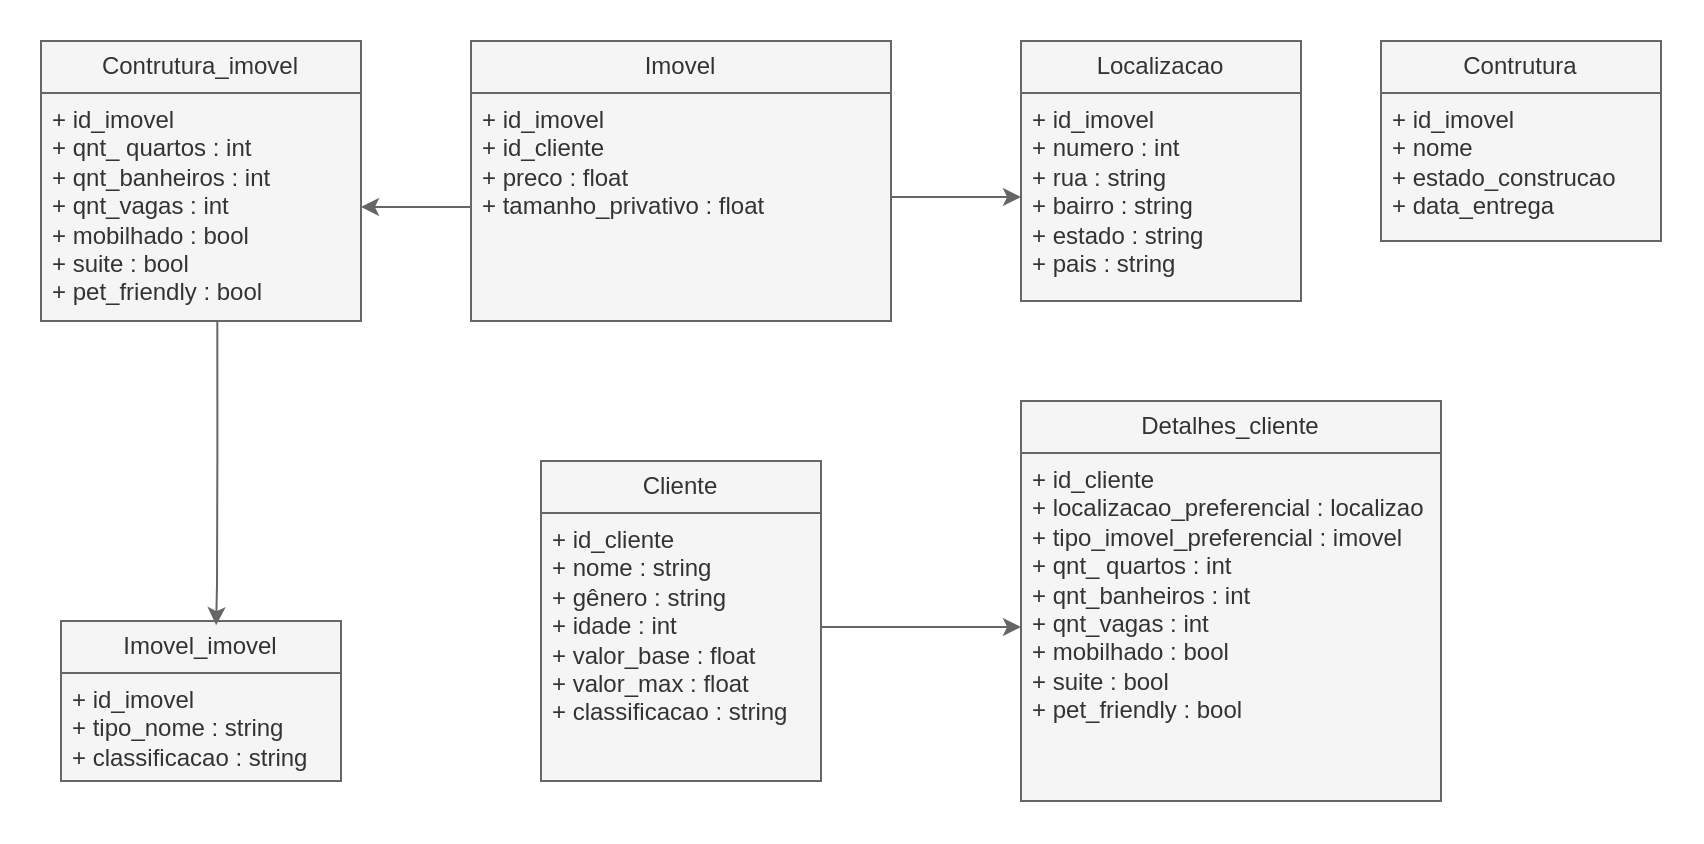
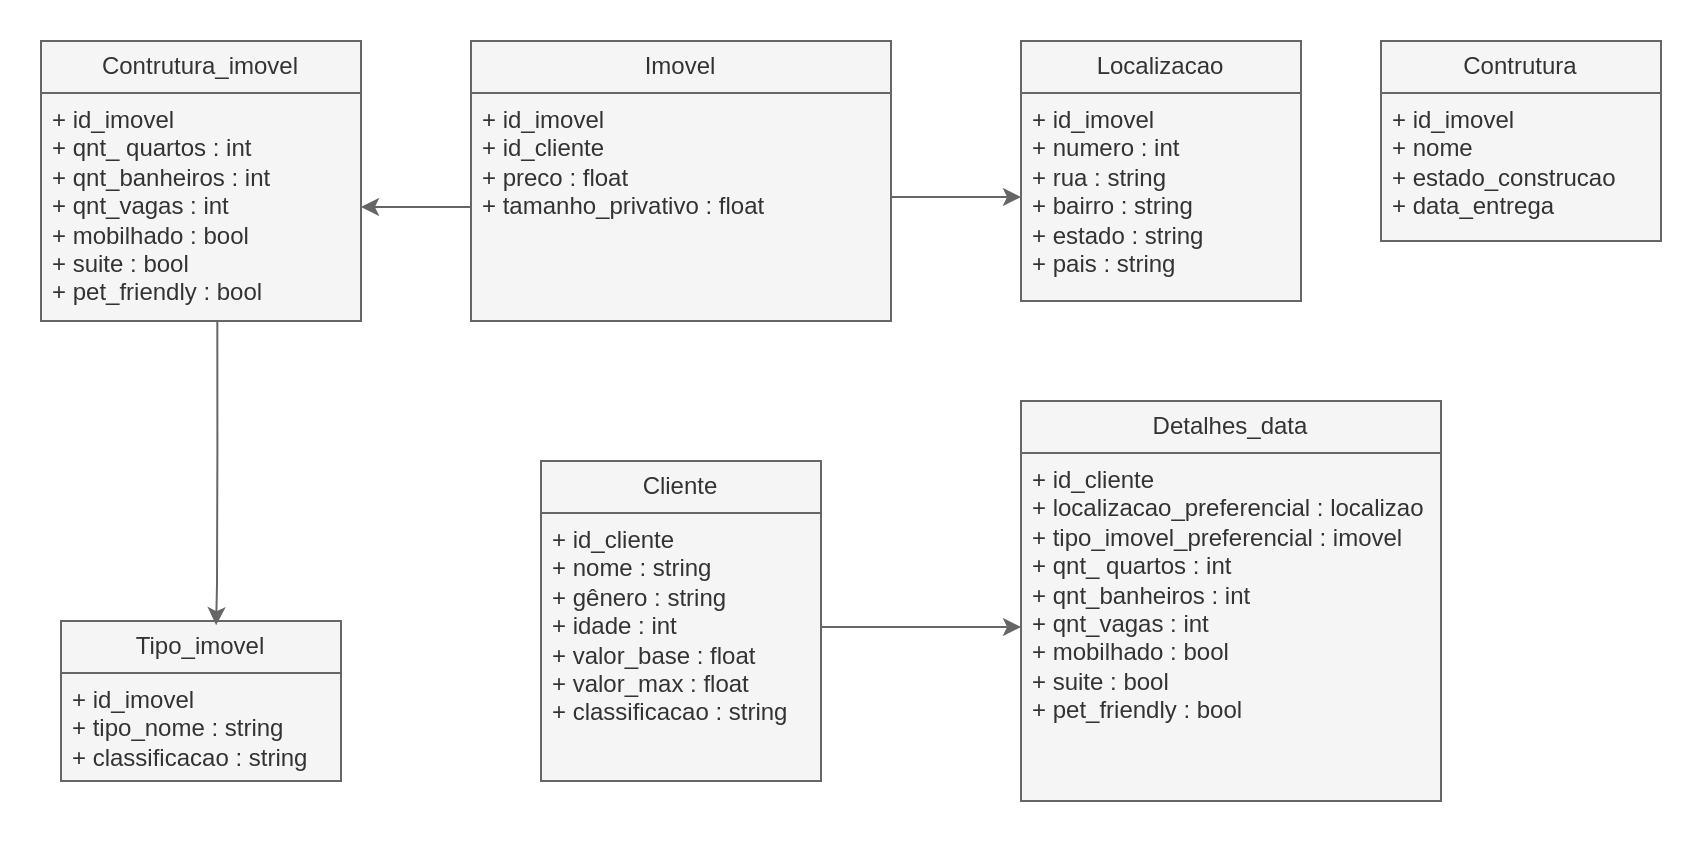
(1231, 427) -> (1231, 427)
(201, 647) -> (201, 647)
